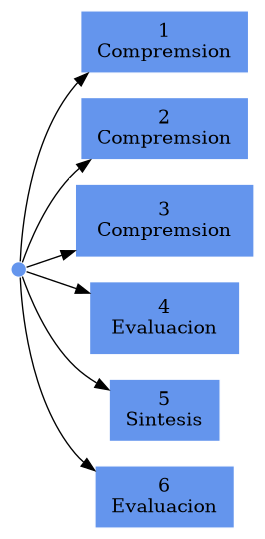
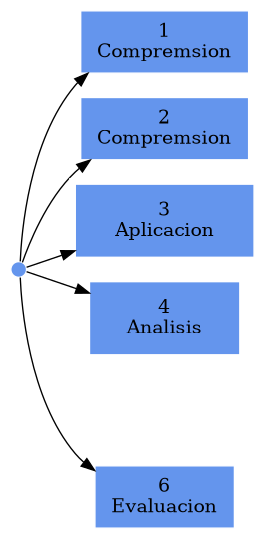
(165, 221) -> (165, 221)
(165, 318) -> (165, 318)
(165, 410) -> none
